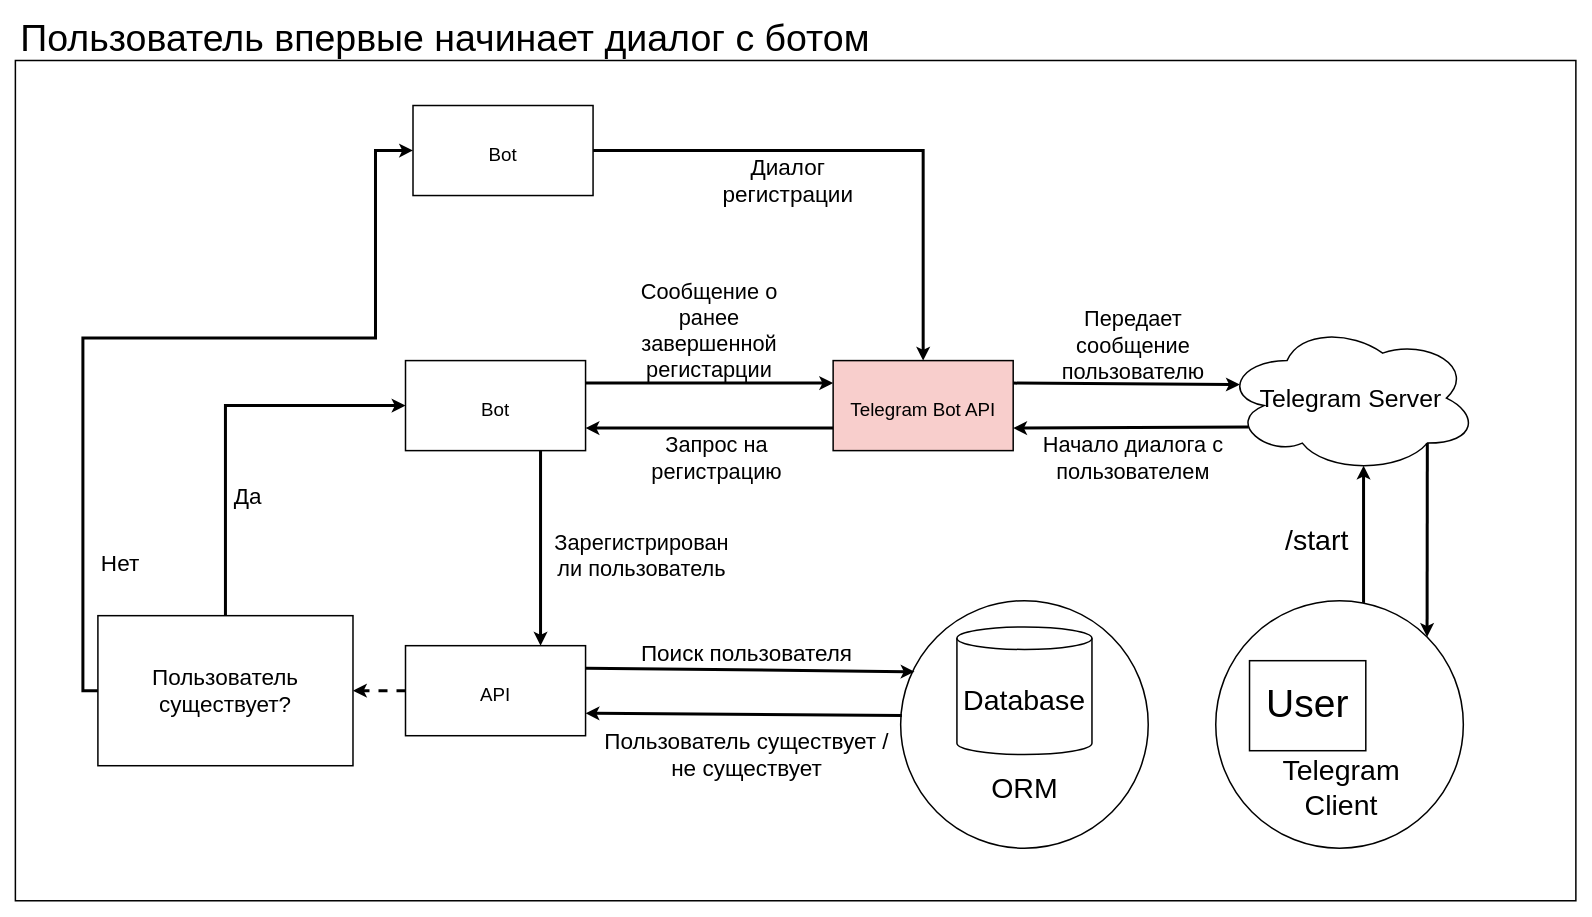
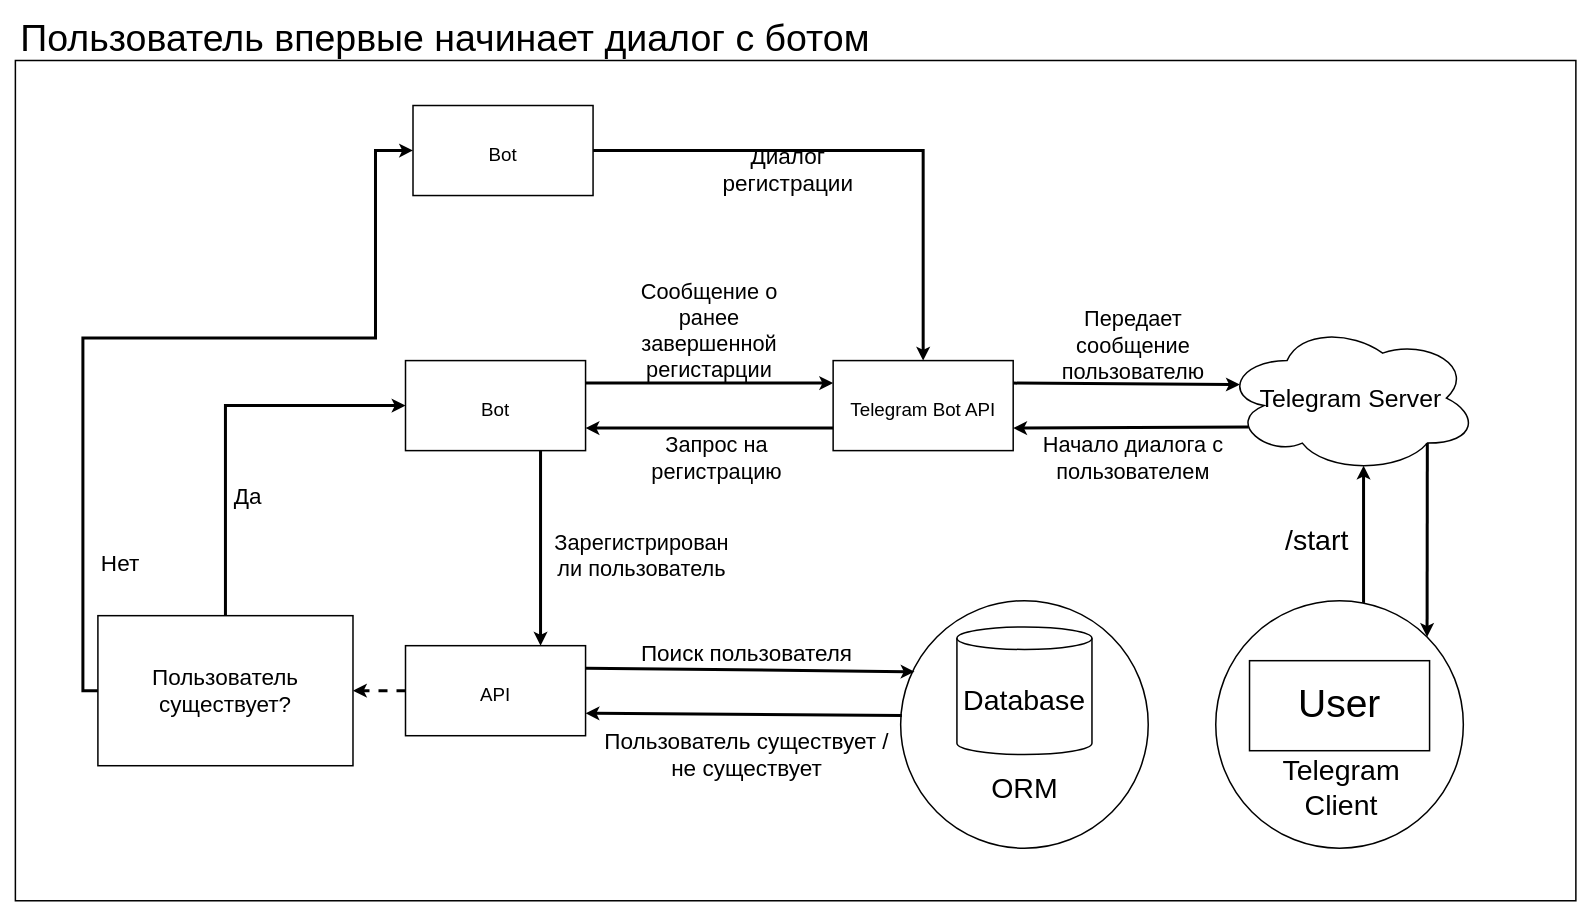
(788, 180) -> (788, 169)
(923, 405) -> (923, 405)
(1307, 705) -> (1339, 705)
